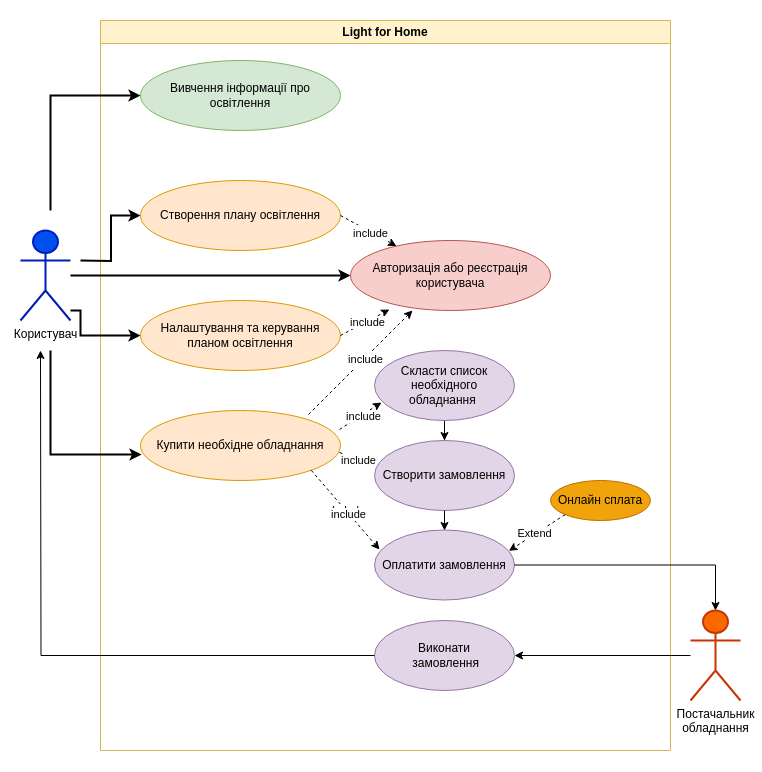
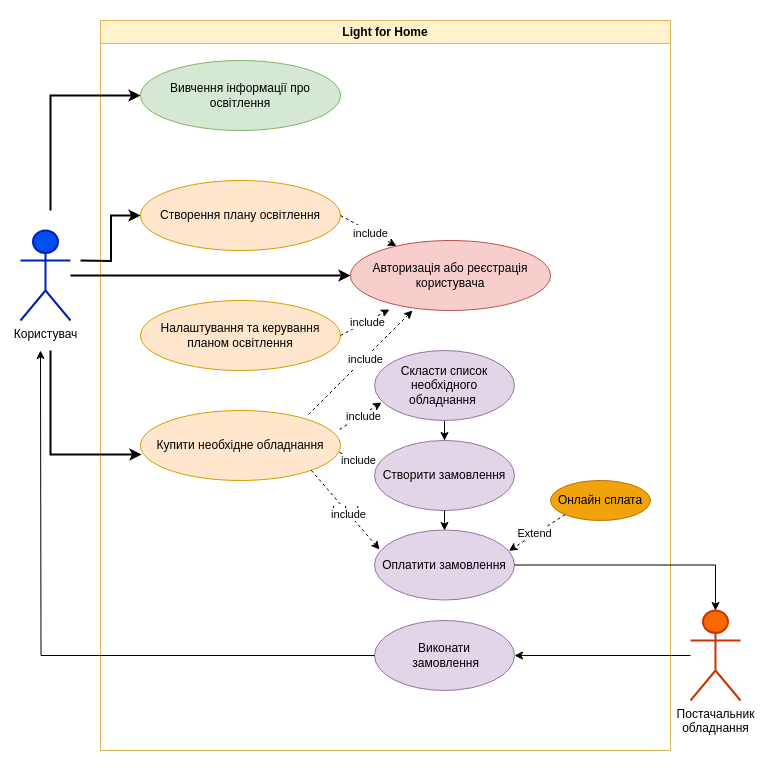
(89, 336) -> none
